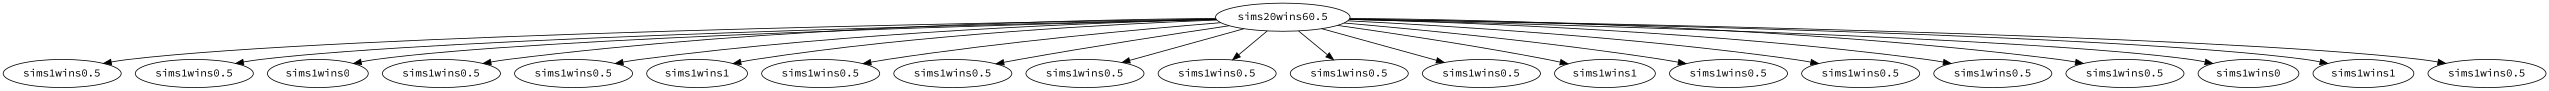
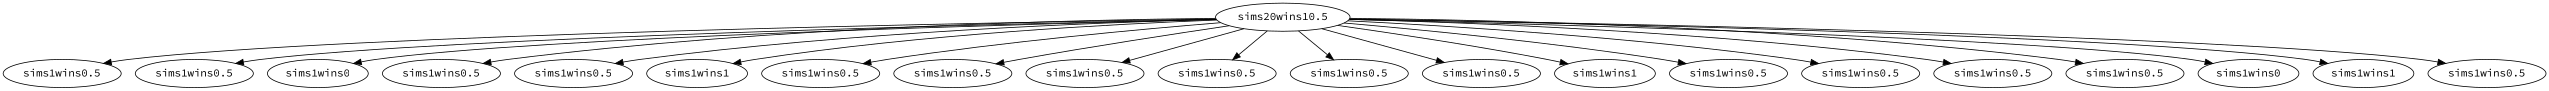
(1283, 17) -> (1283, 17)
